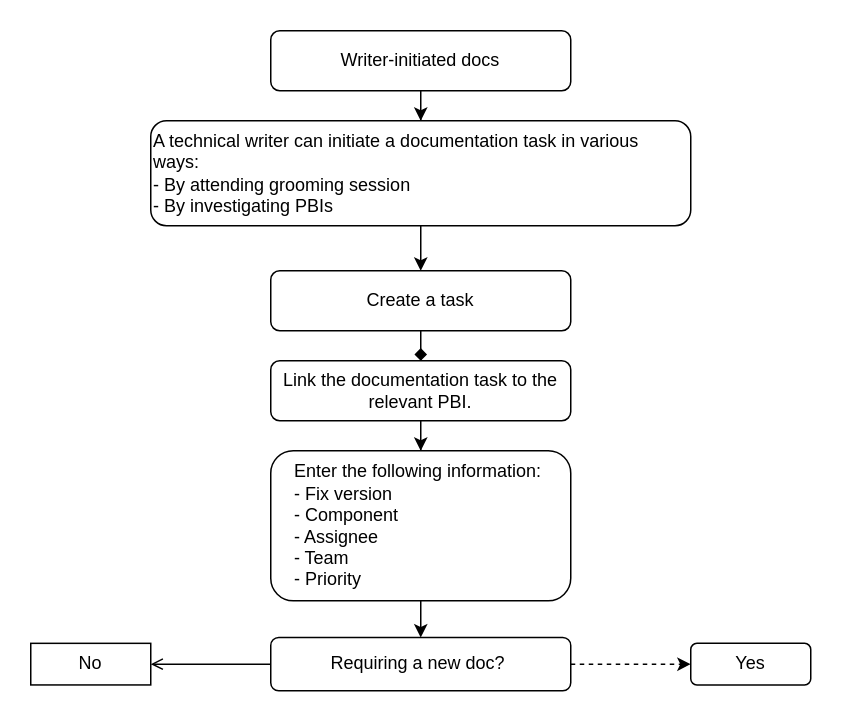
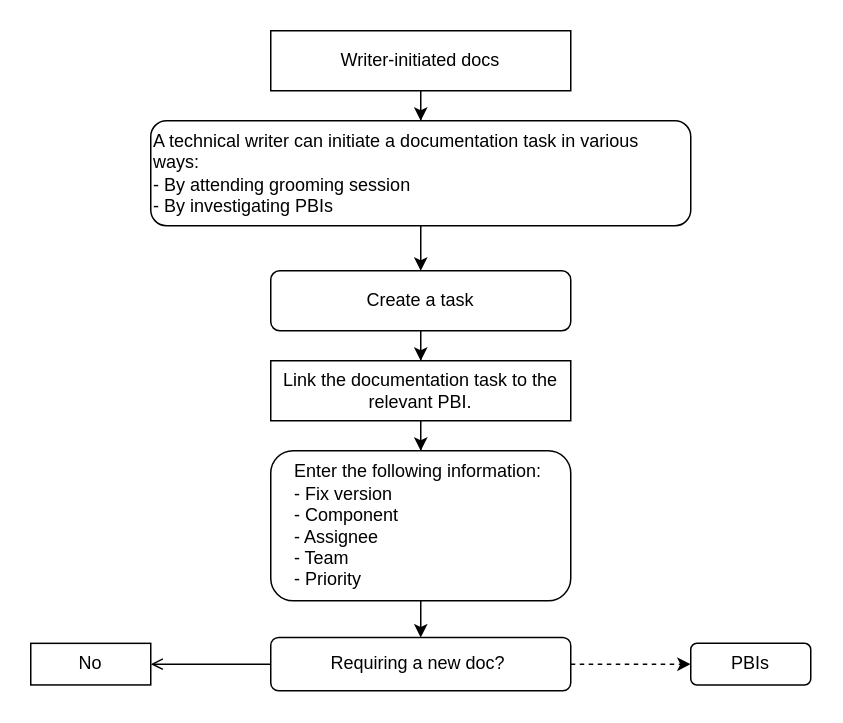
(421, 61) -> (421, 61)
(421, 348) -> (421, 349)
(421, 391) -> (421, 391)
(751, 664) -> (751, 664)
